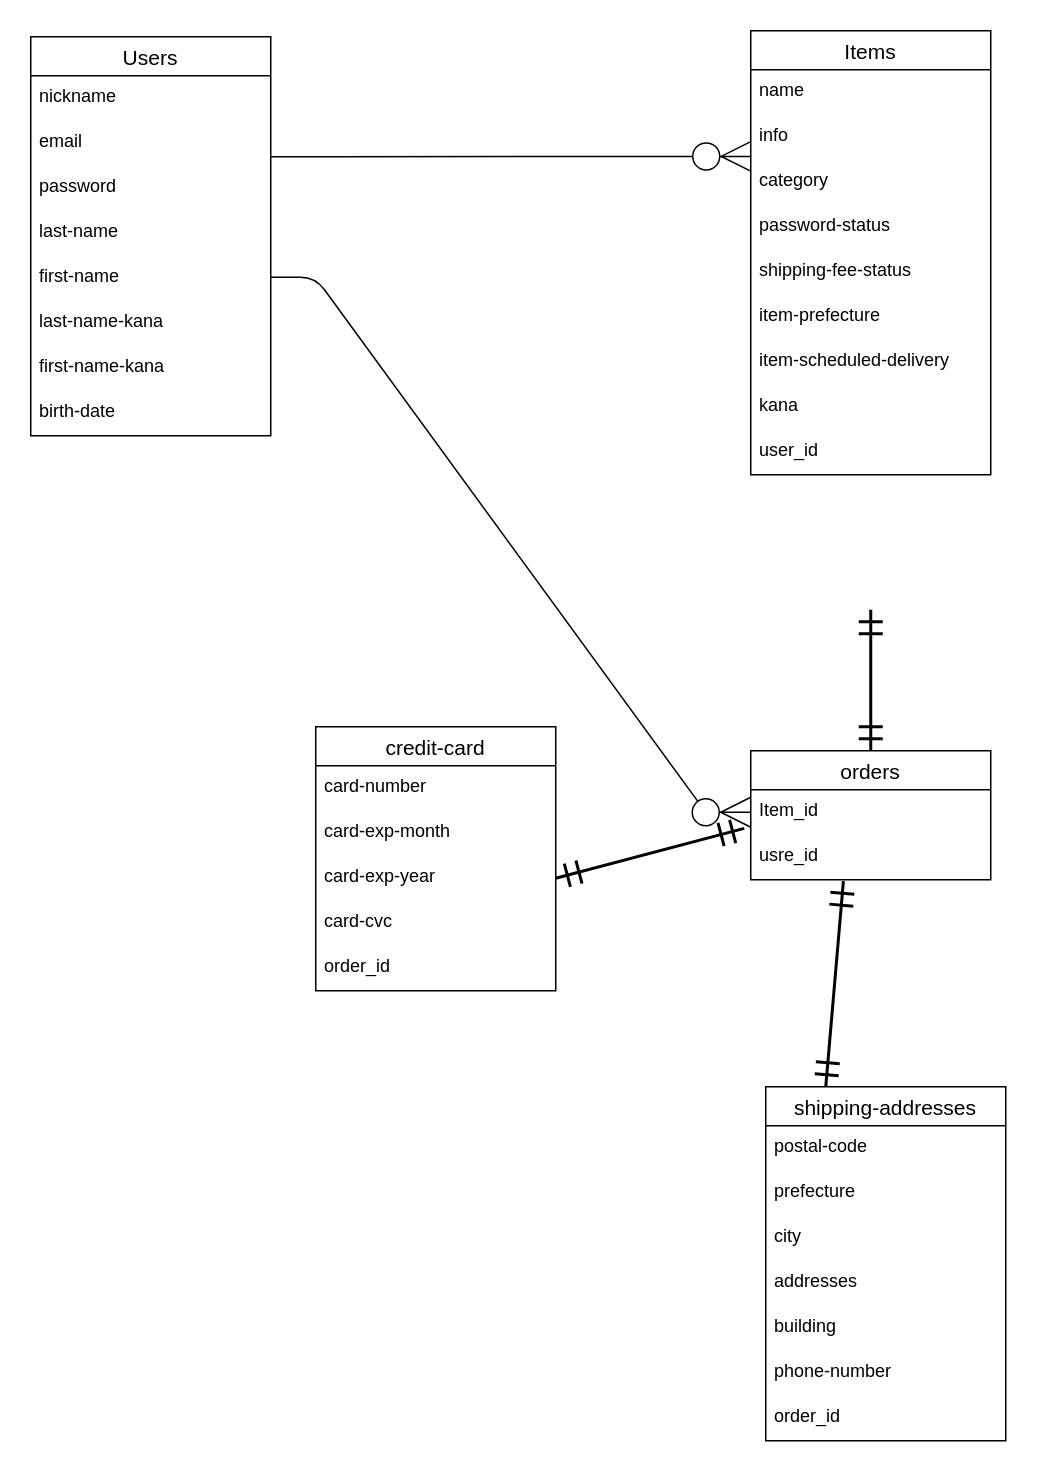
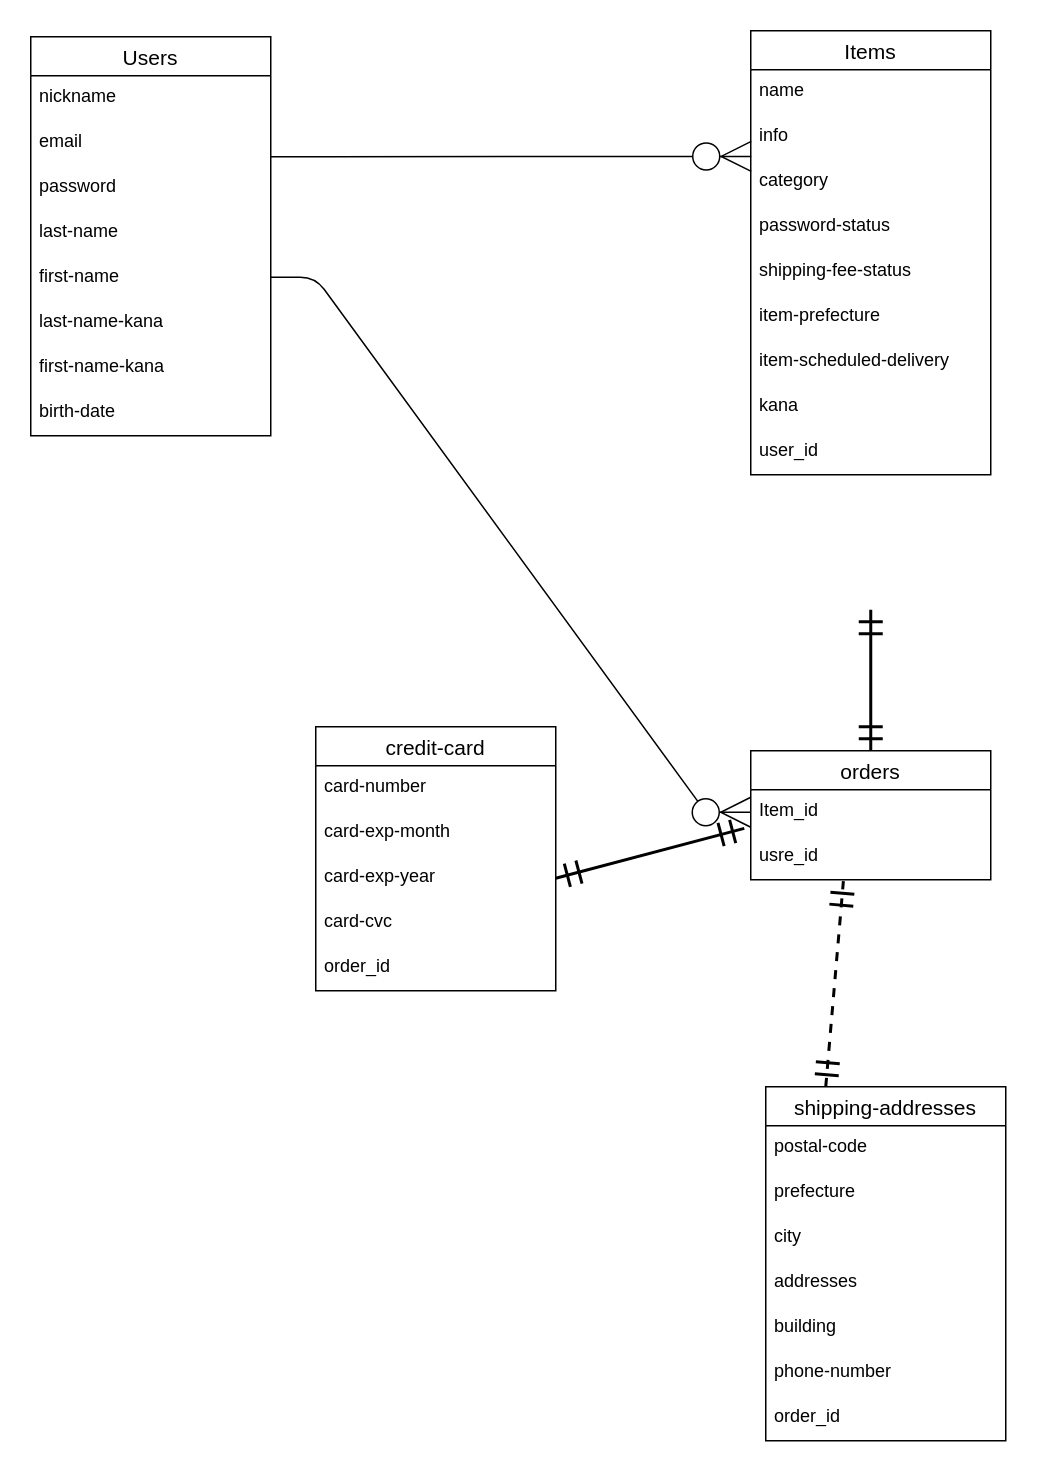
(835, 983) -> (835, 983)
